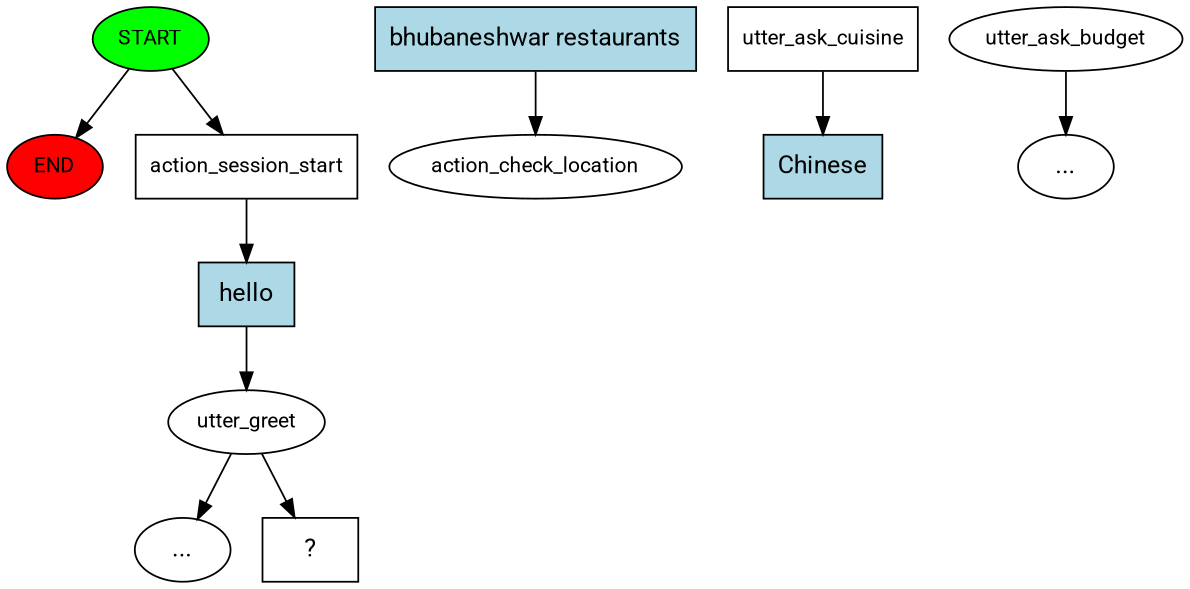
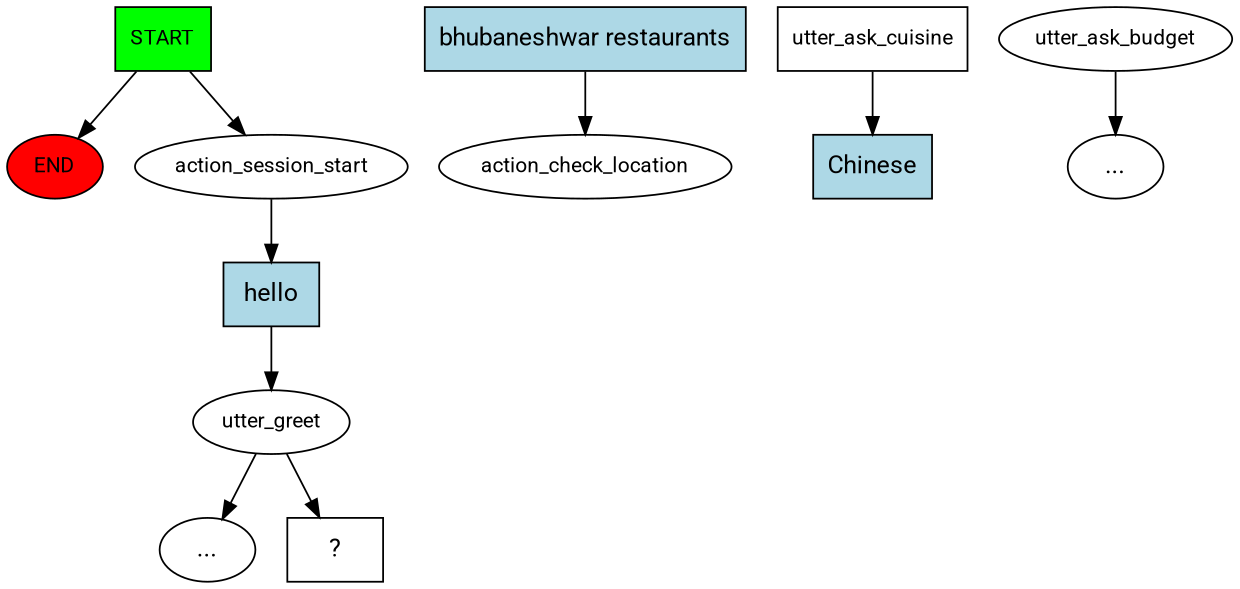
(151, 39) -> (163, 39)
(247, 167) -> (271, 167)
